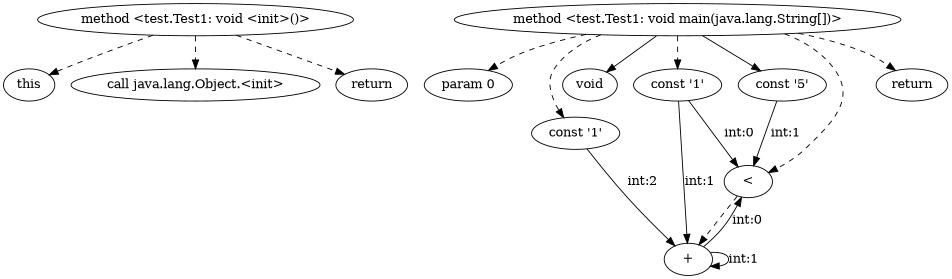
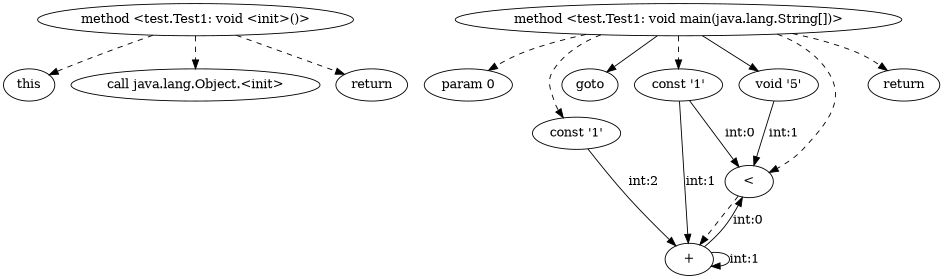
(590, 85) -> (590, 85)
(782, 85) -> (779, 85)
